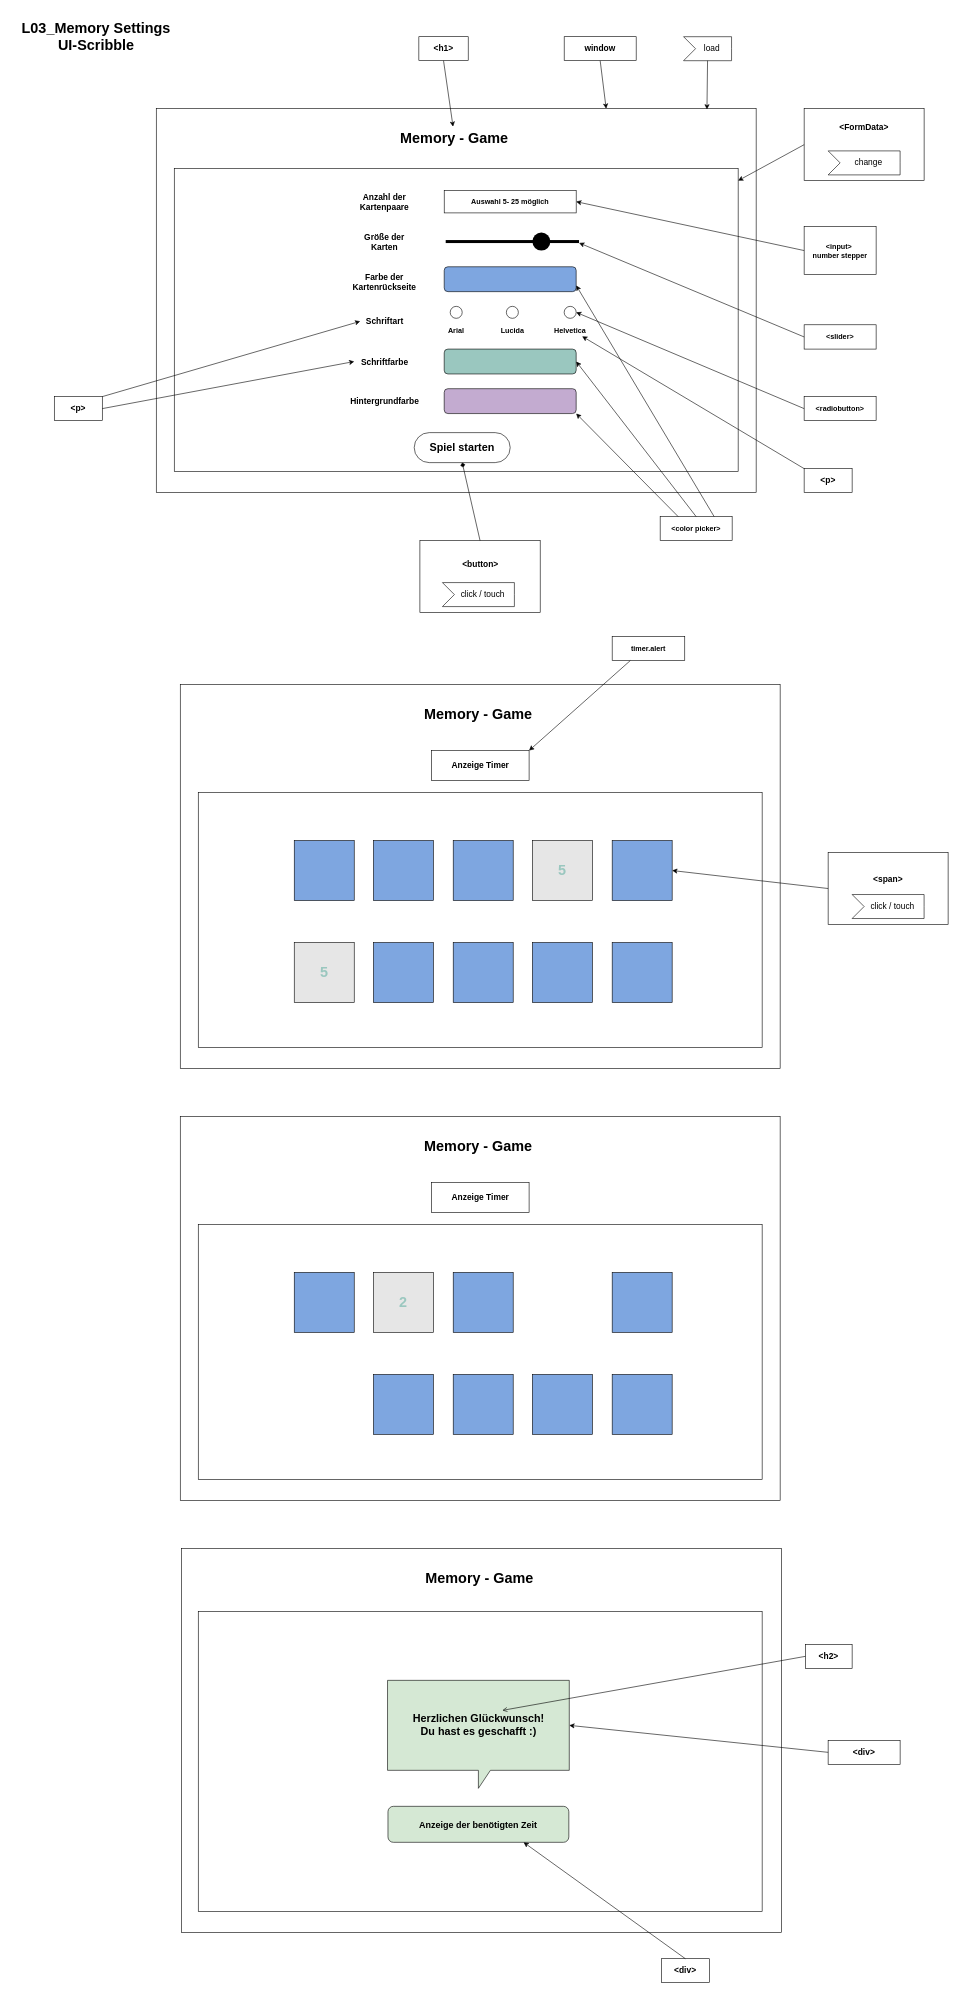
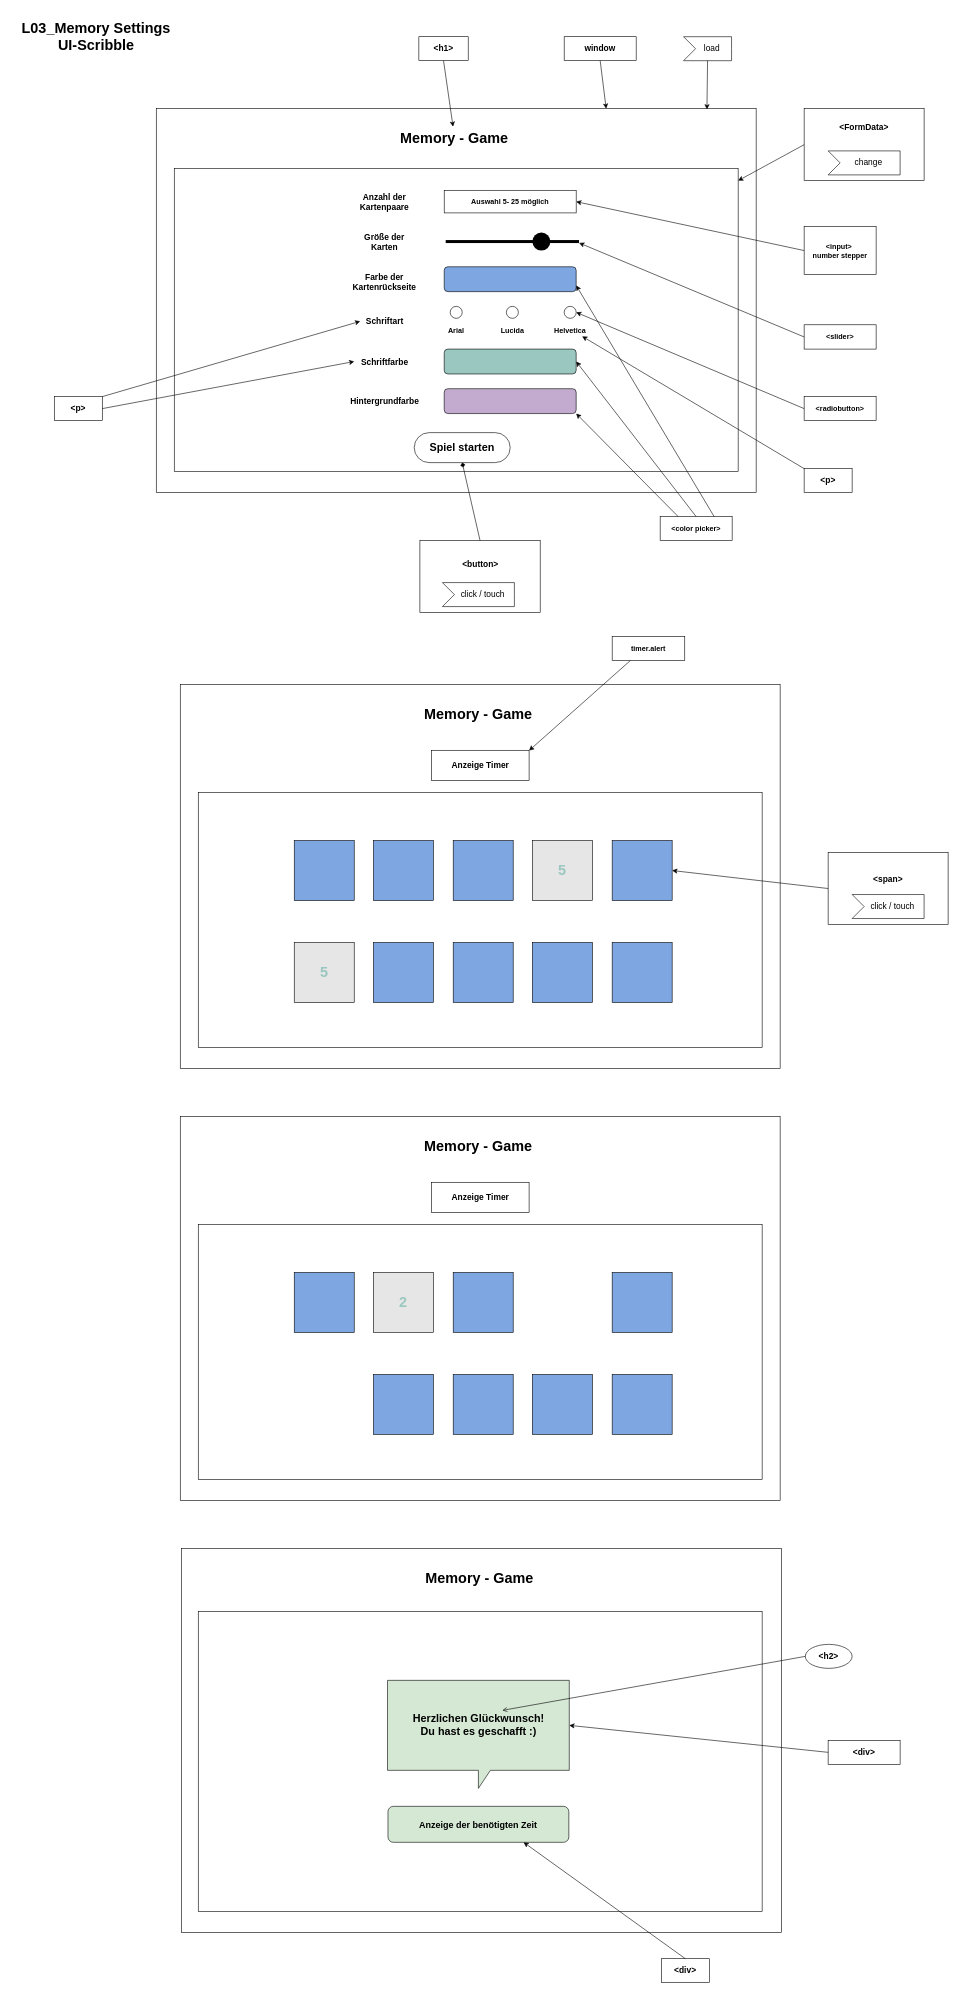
(829, 1656) -> (829, 1656)
